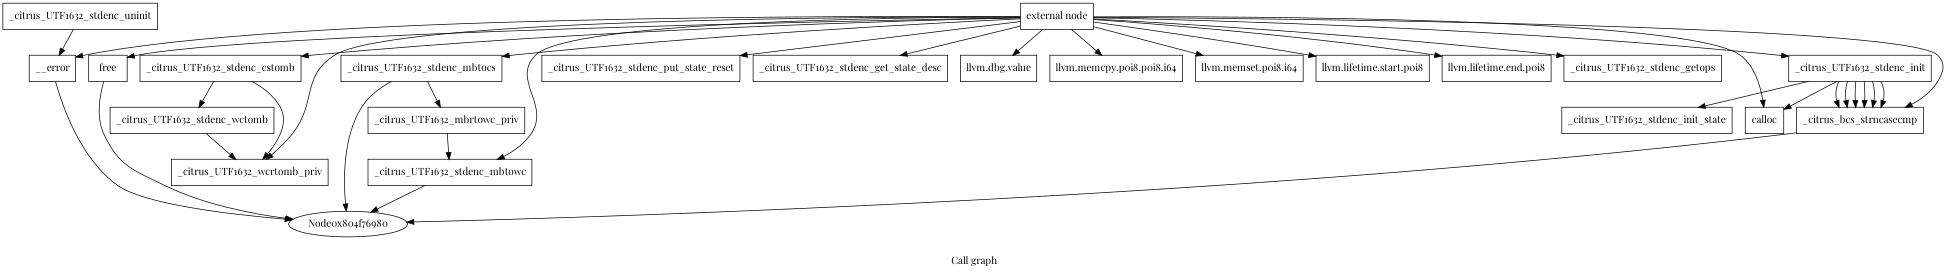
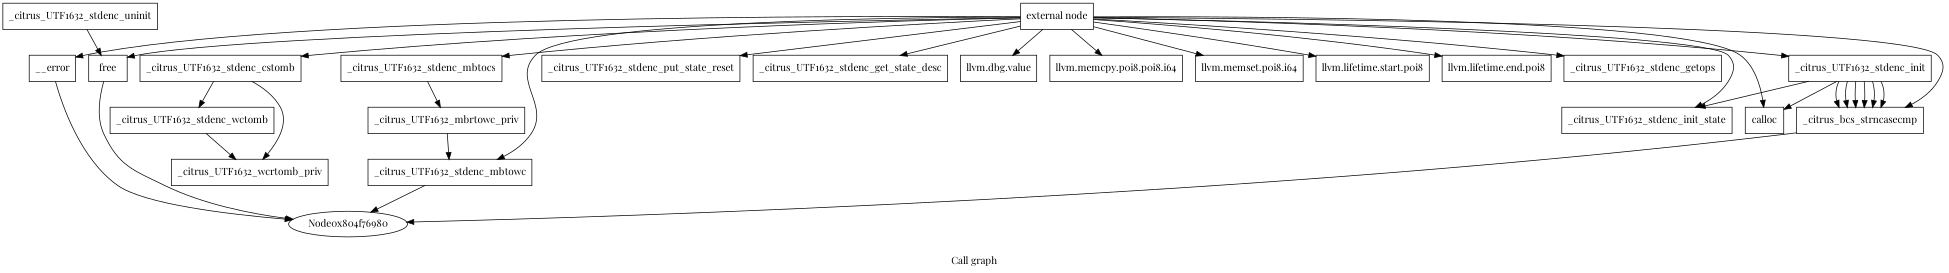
(616, 24) -> (1444, 28)
(68, 39) -> (92, 39)
(350, 134) -> none
